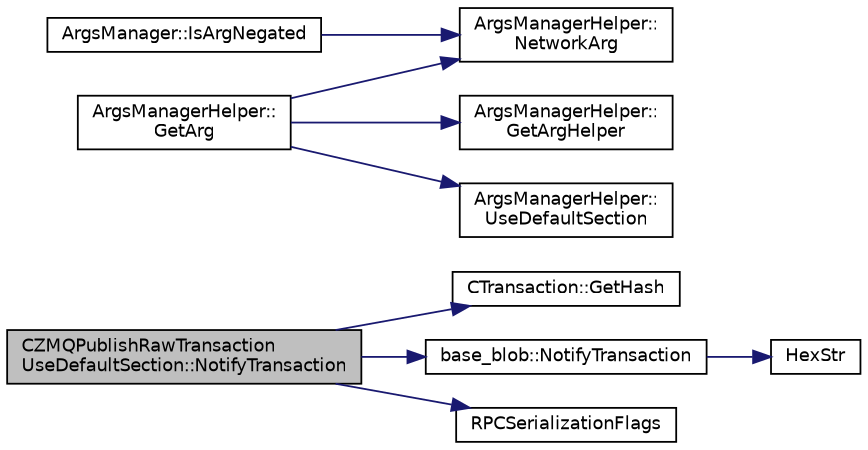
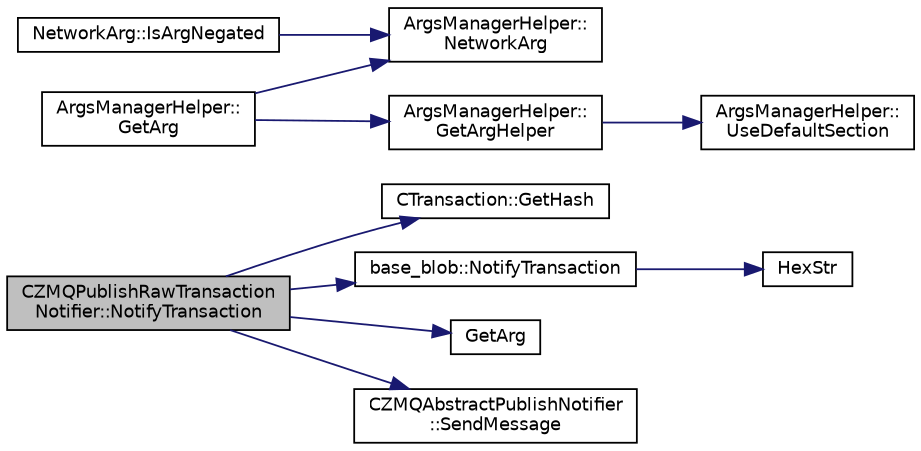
(184, 35) -> (148, 35)
(366, 164) -> (643, 123)
(184, 357) -> (148, 303)
none -> (496, 416)
(566, 425) -> (496, 337)
